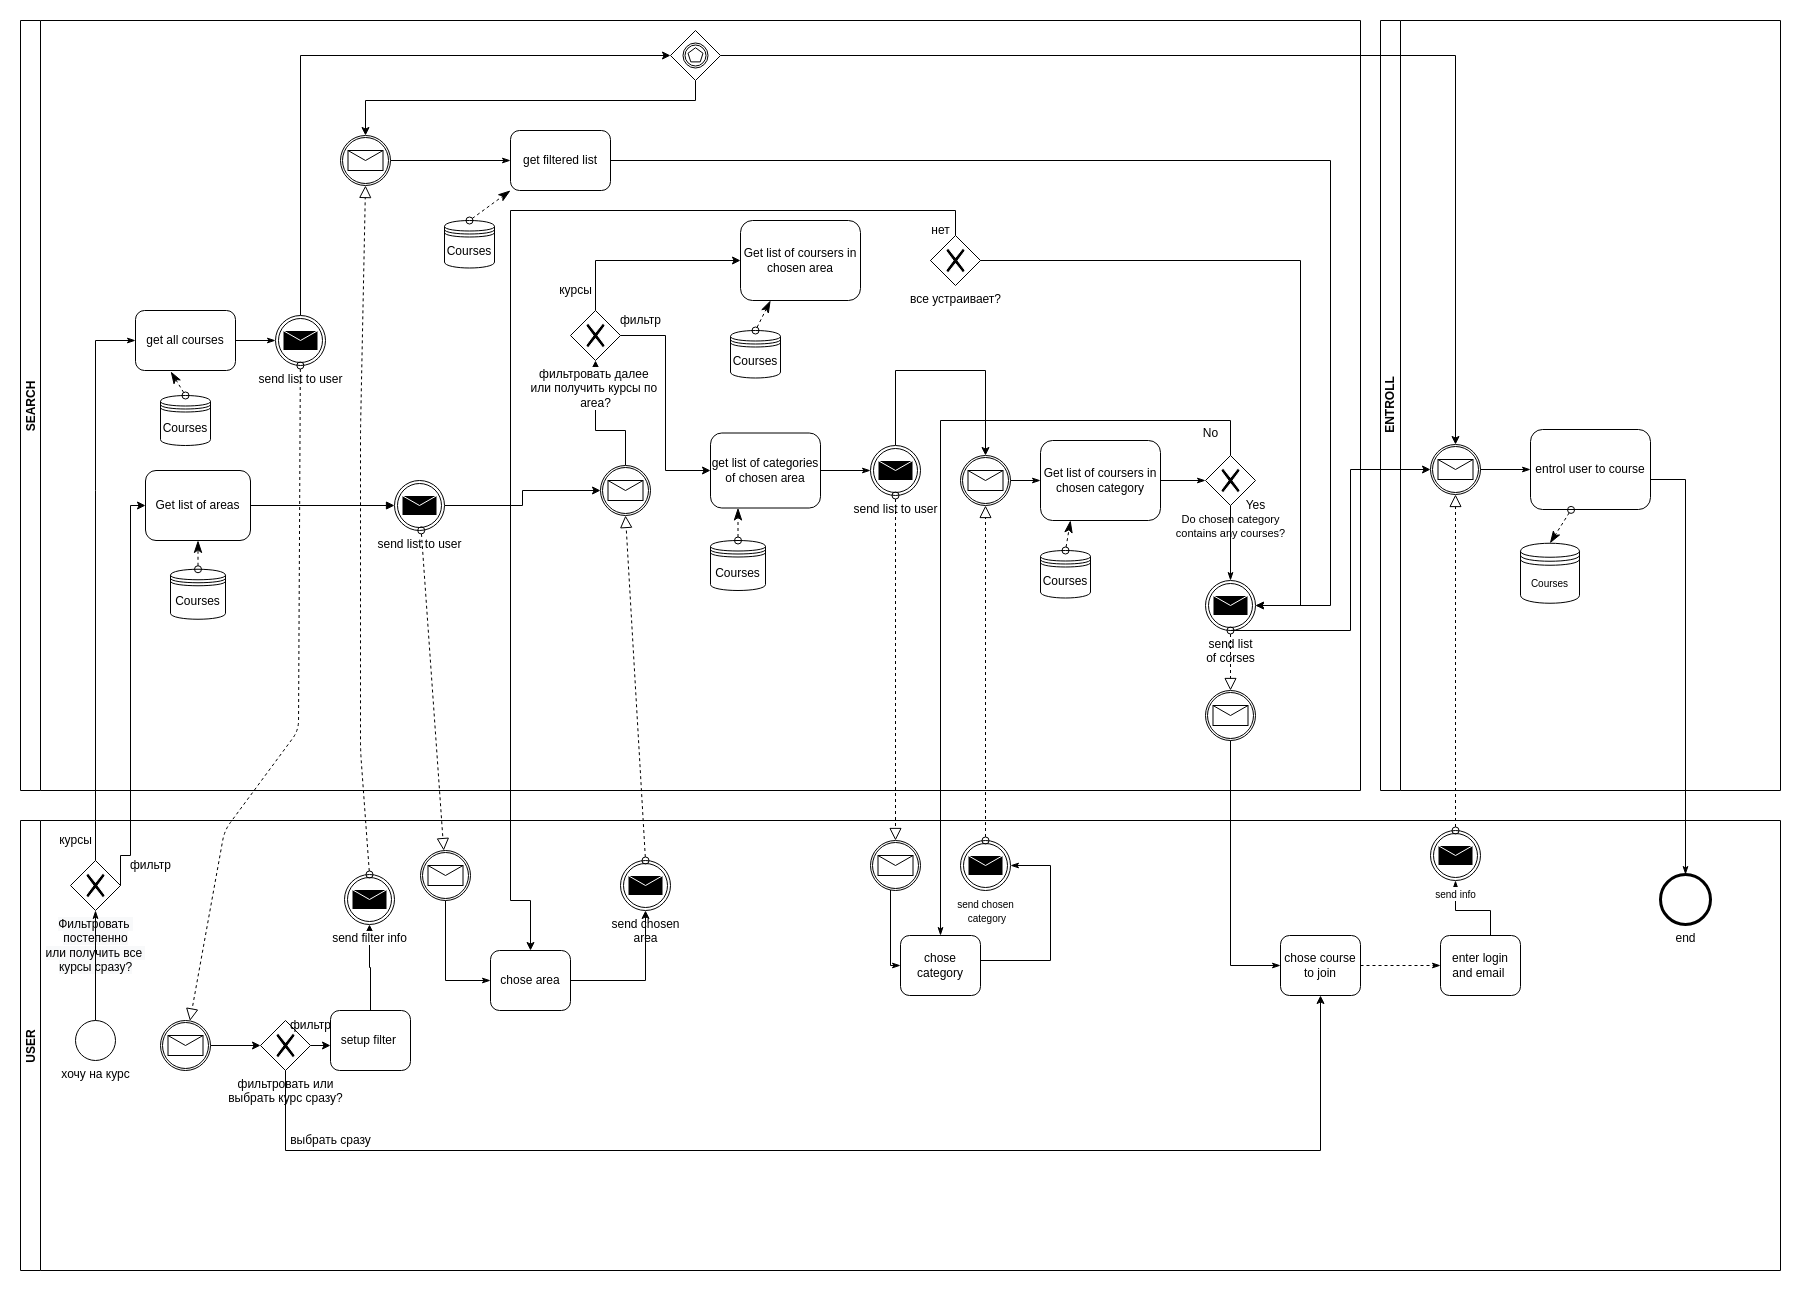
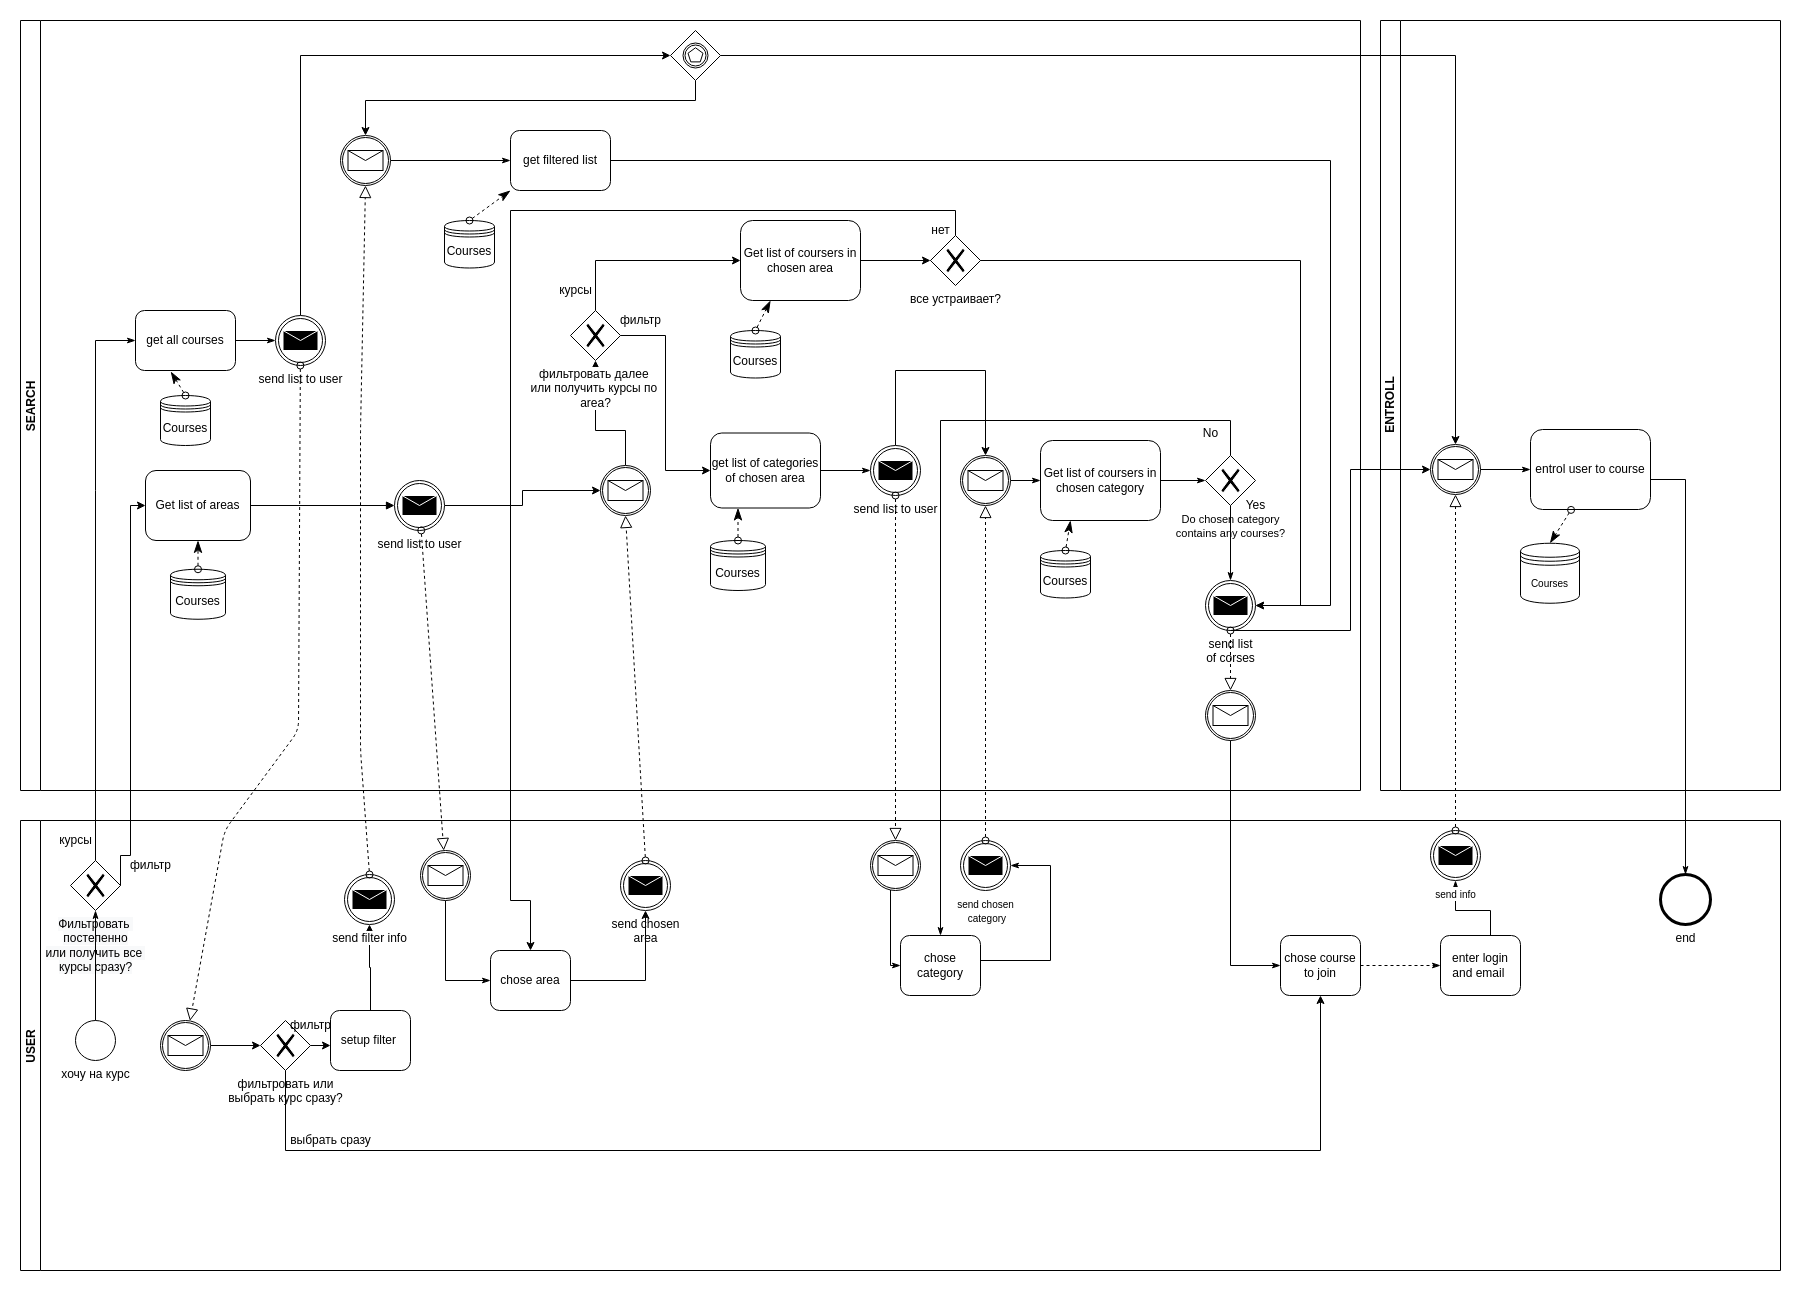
none -> (892, 261)
